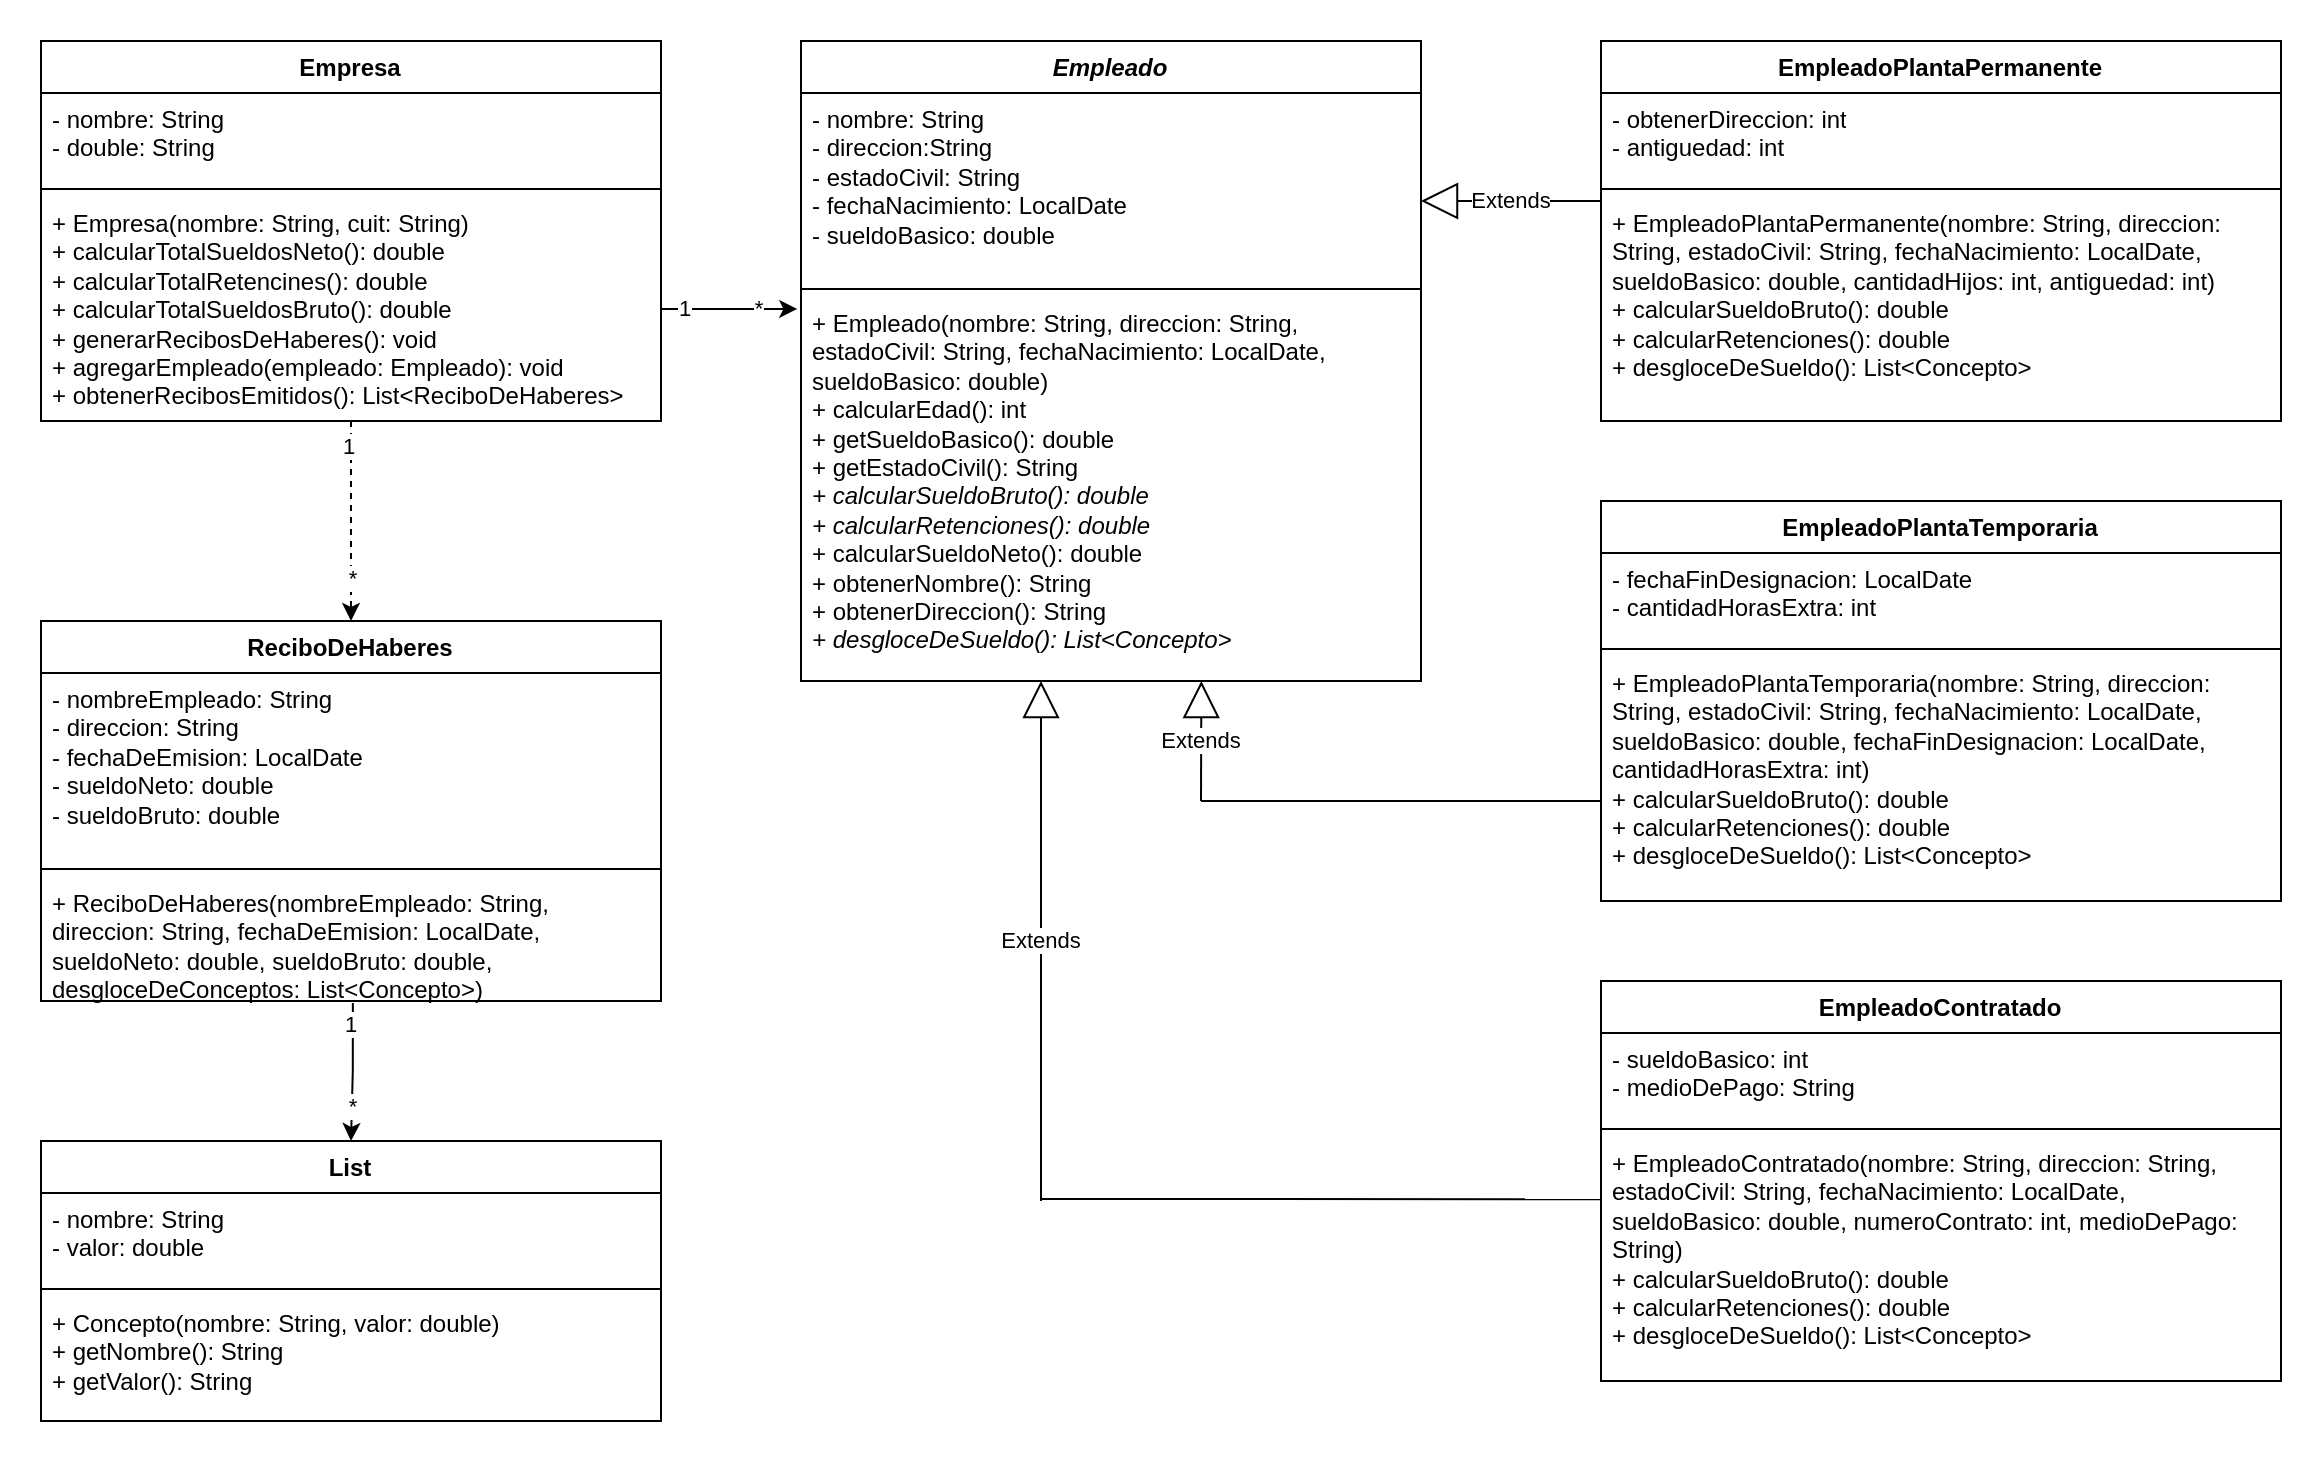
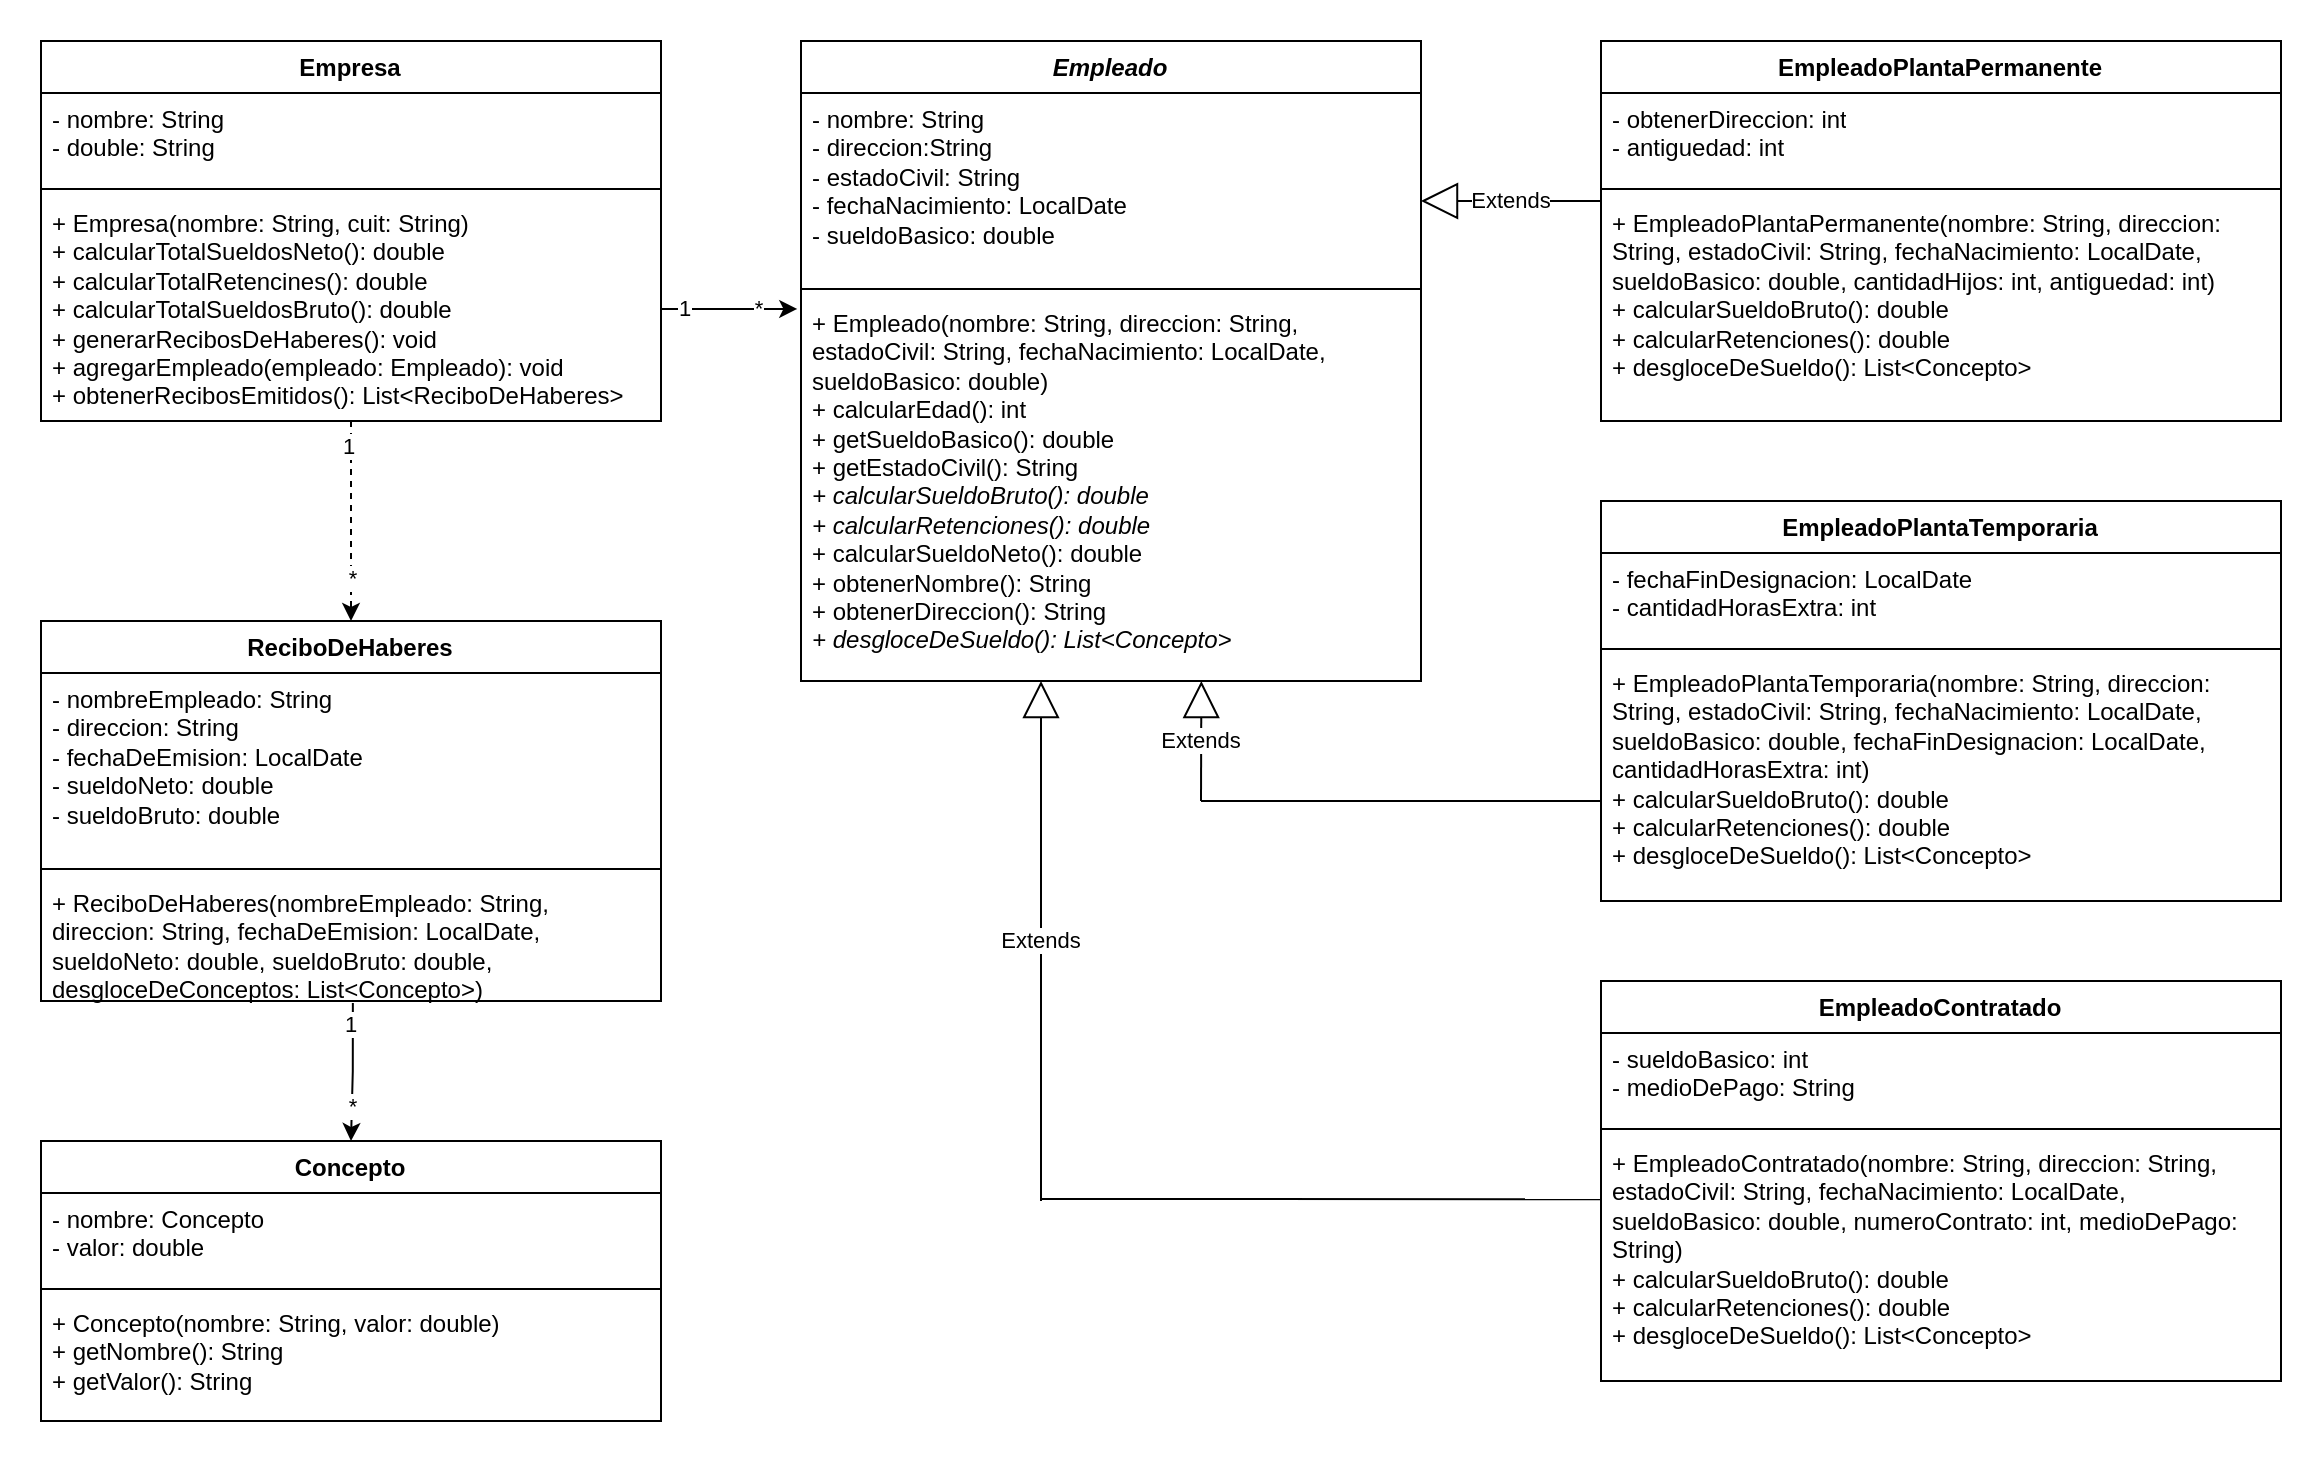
(351, 1169) -> (351, 1169)
(148, 1236) -> (165, 1236)
